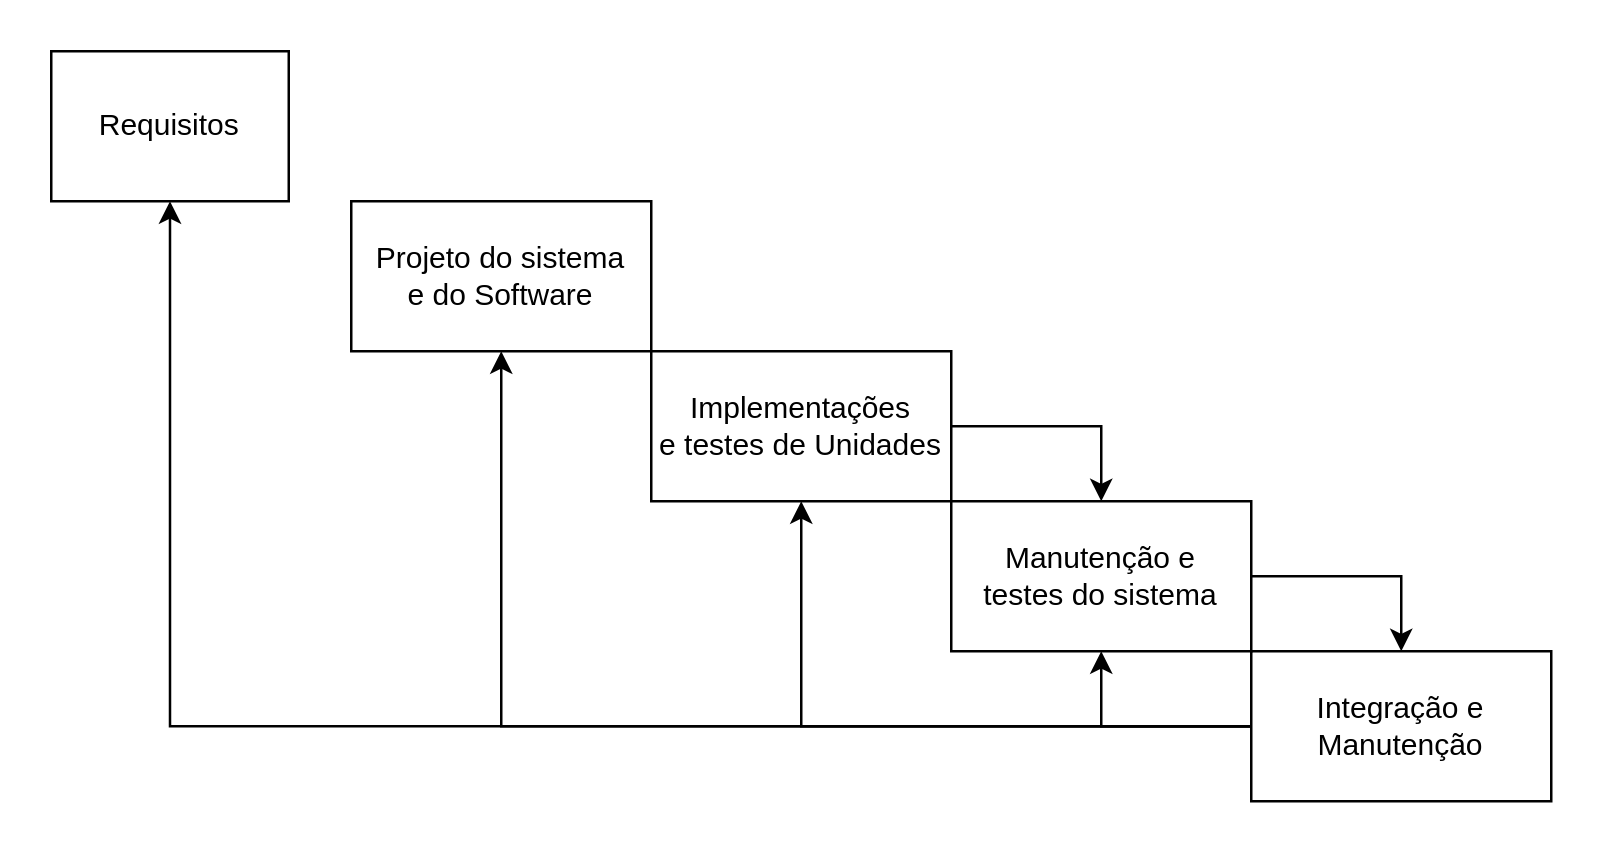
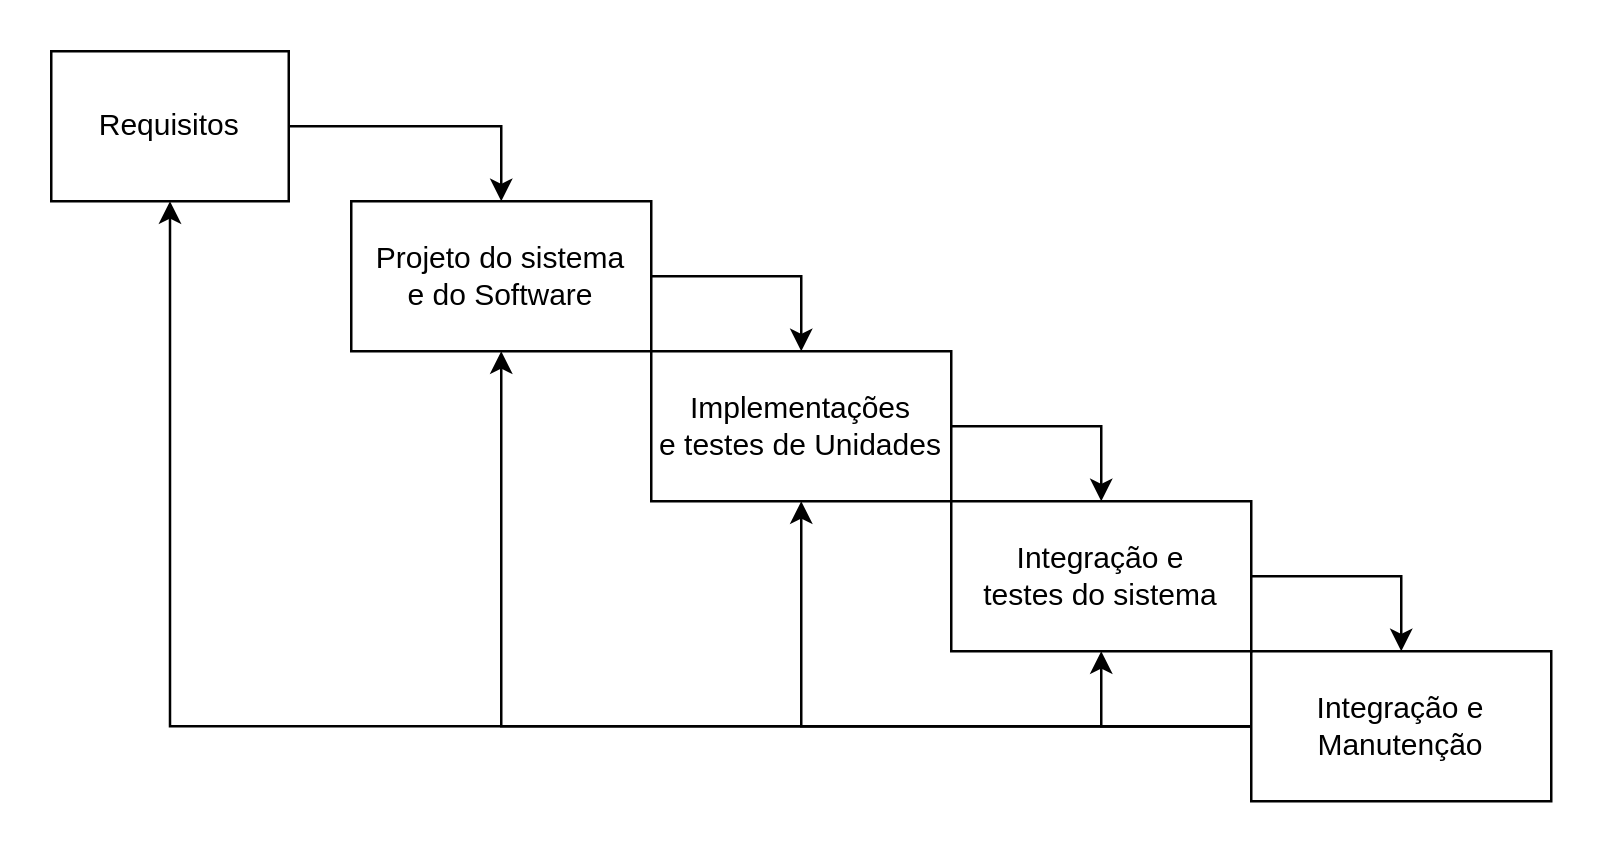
none -> (424, 126)
none -> (755, 276)
(1101, 576) -> (1101, 576)
